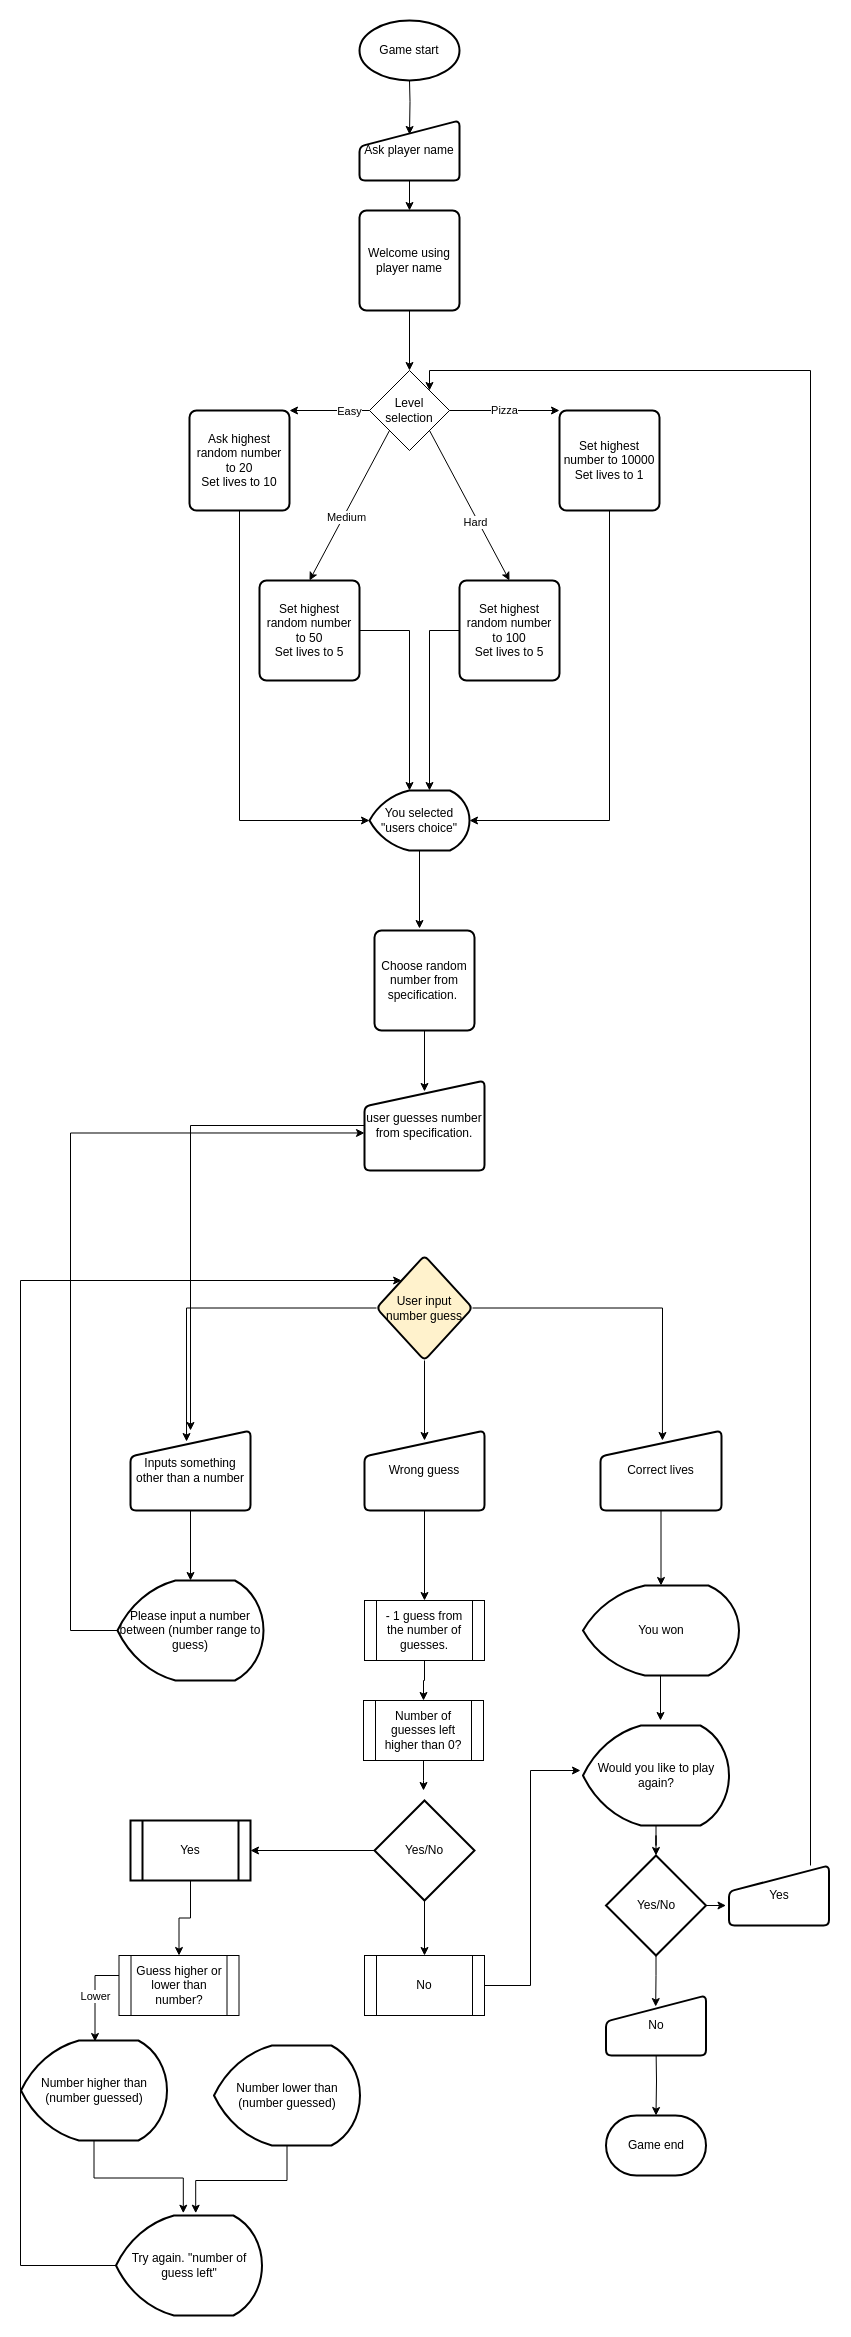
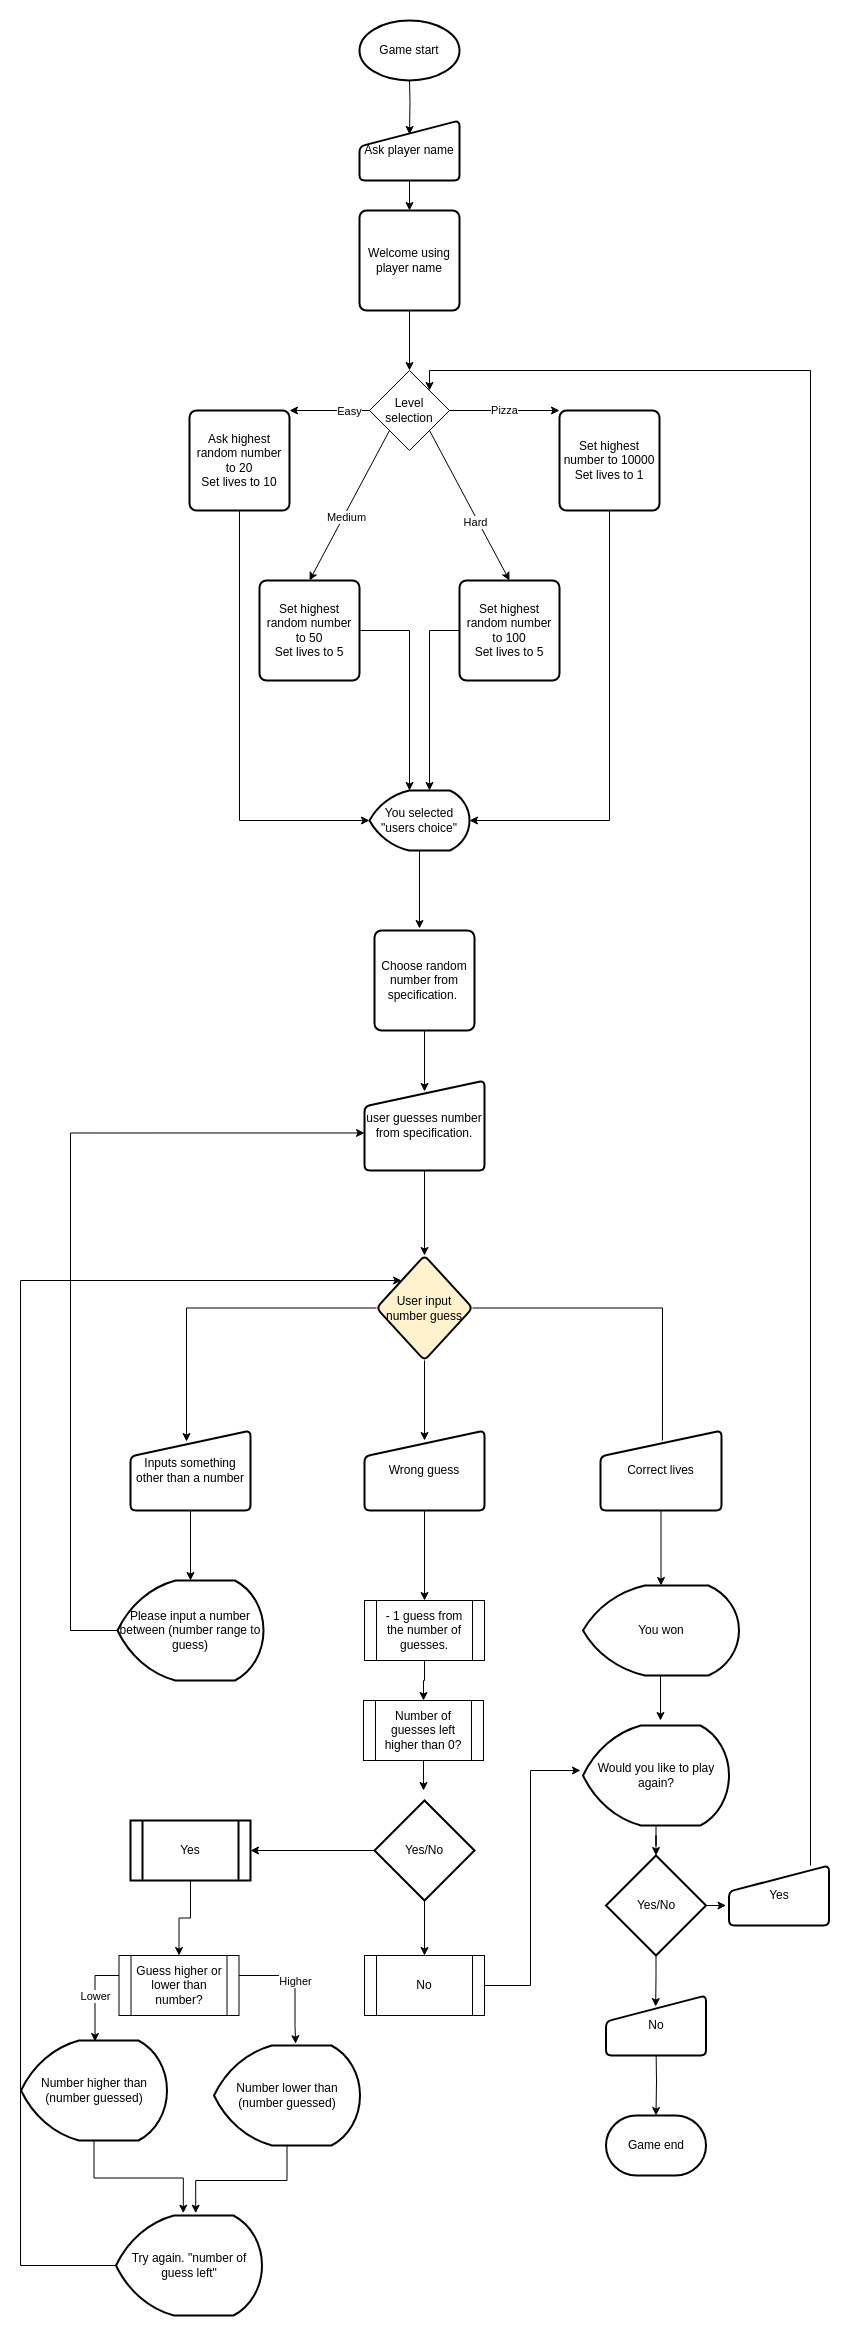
(191, 1188) -> (425, 1210)
(662, 1432) -> (662, 1435)
none -> (295, 1978)
